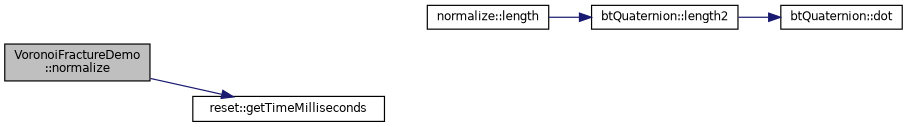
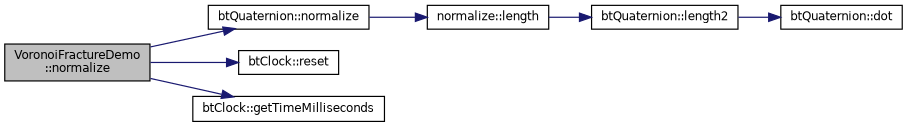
none -> (289, 17)
none -> (289, 62)
(289, 109) -> (289, 109)
